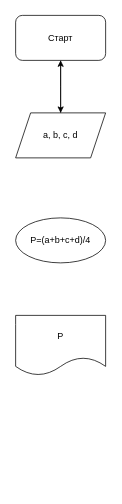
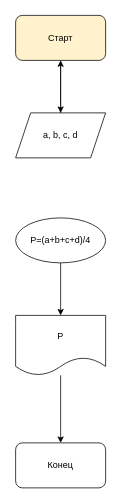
(60, 38) -> (60, 38)
none -> (60, 286)
none -> (60, 407)
none -> (60, 465)
